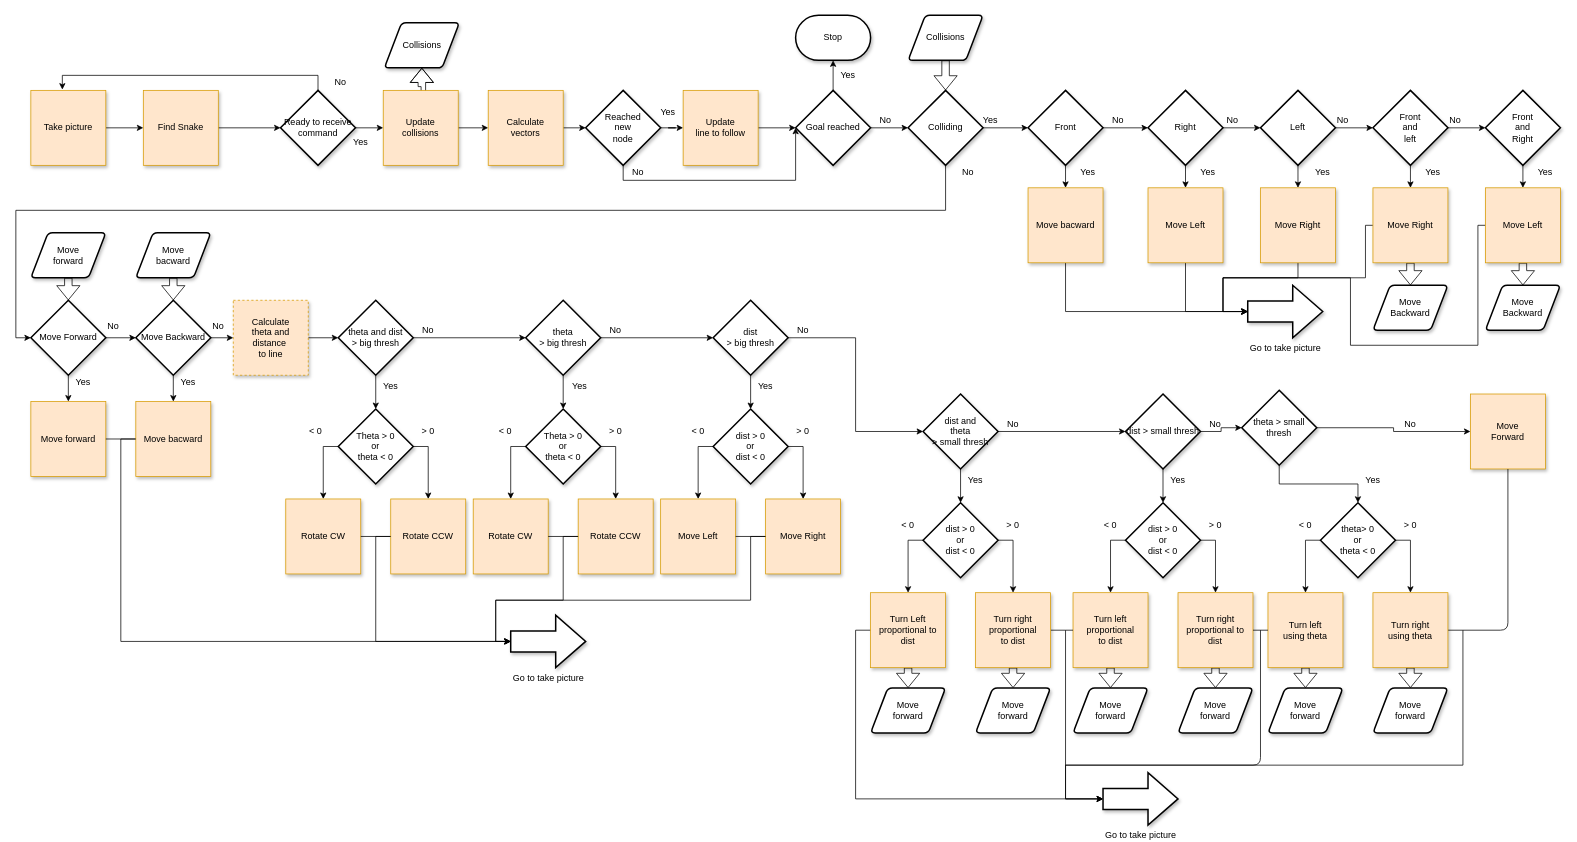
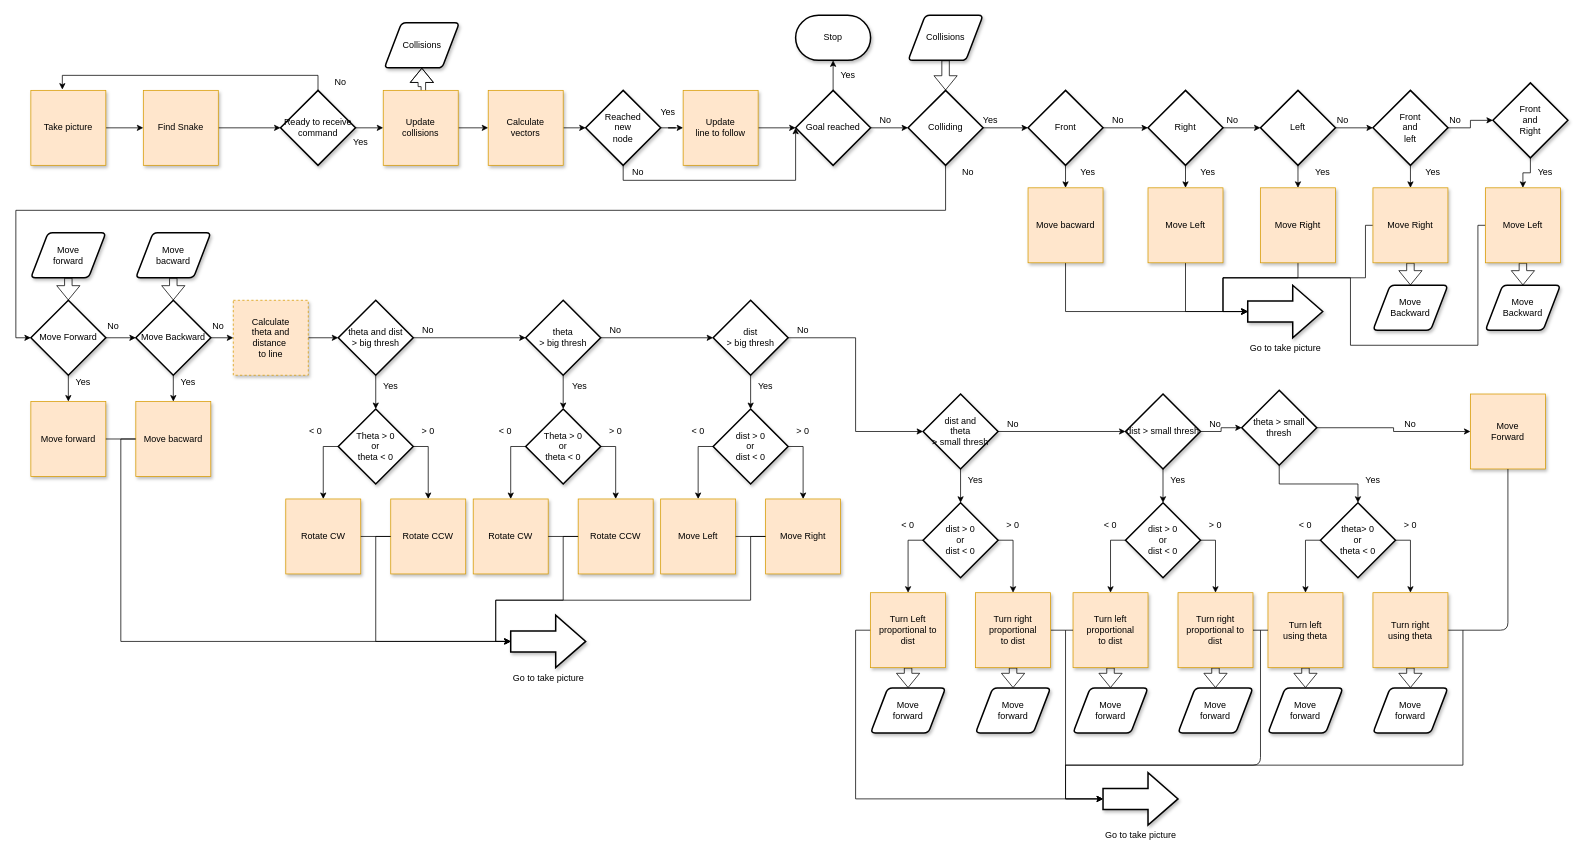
(1523, 128) -> (1530, 120)
